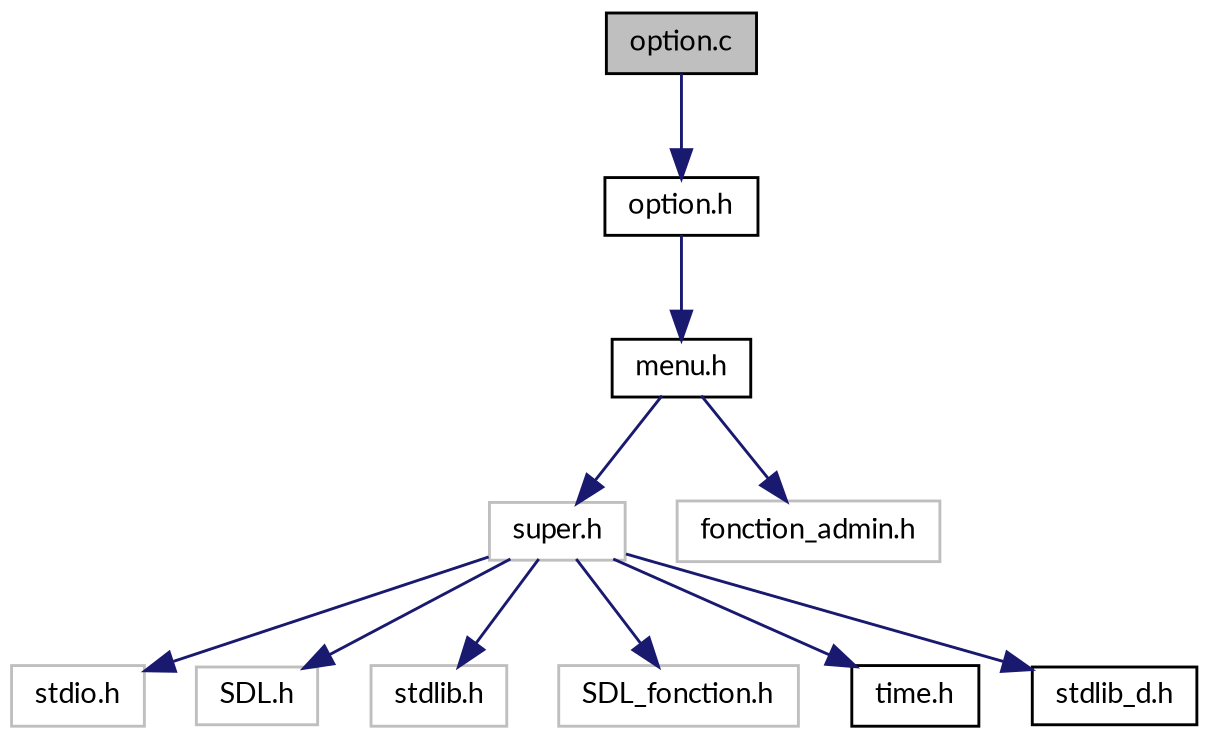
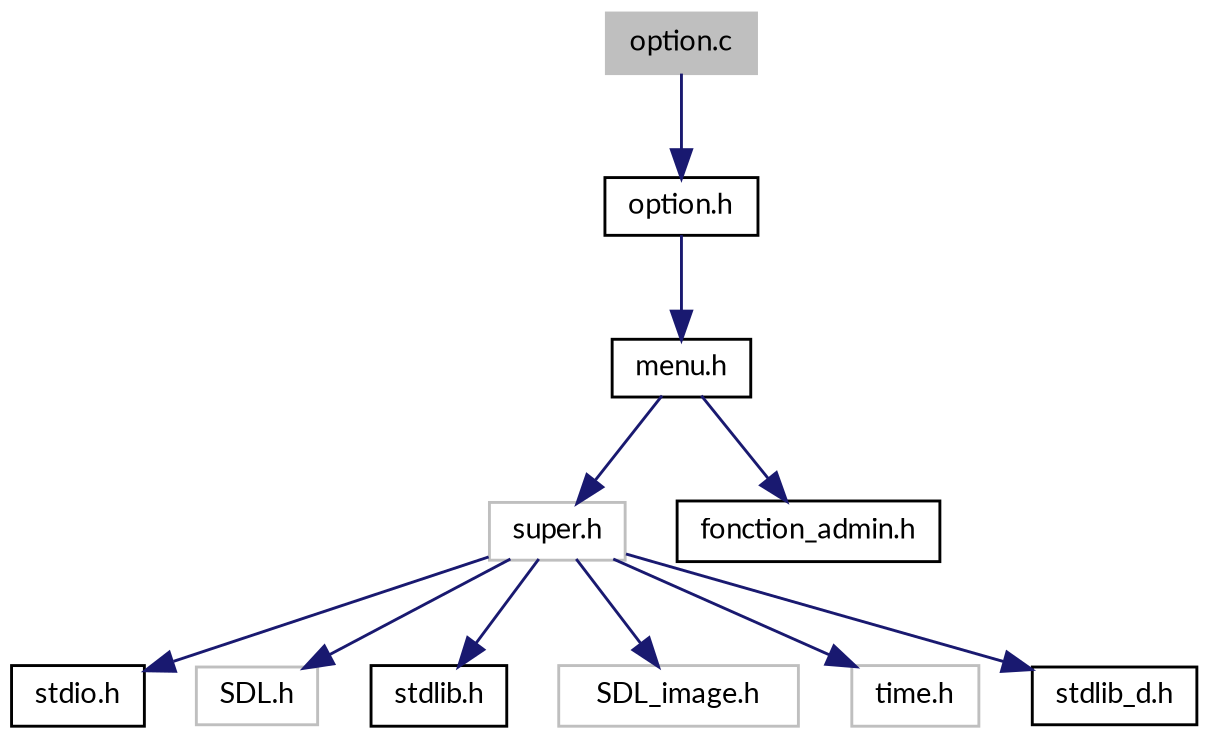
(681, 43) -> (681, 43)
(808, 531) -> (808, 531)
(78, 696) -> (78, 696)
(439, 696) -> (439, 696)
(679, 696) -> (679, 696)
(915, 696) -> (915, 696)
